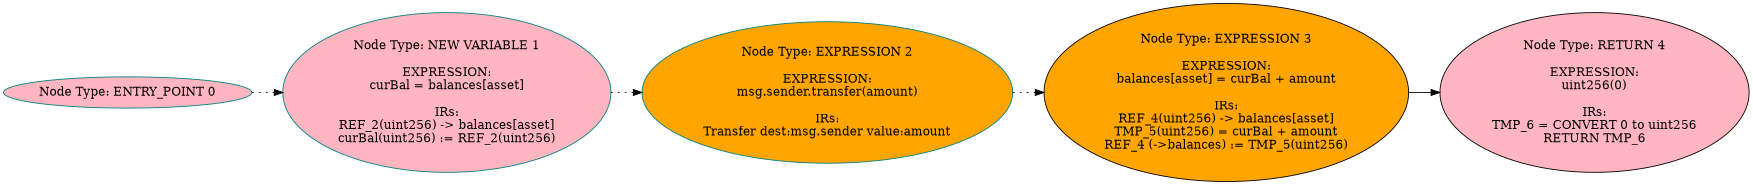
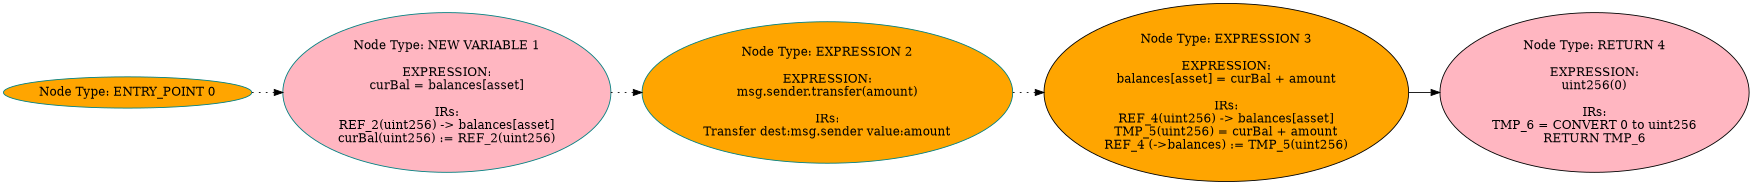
(128, 92) -> (128, 92)
